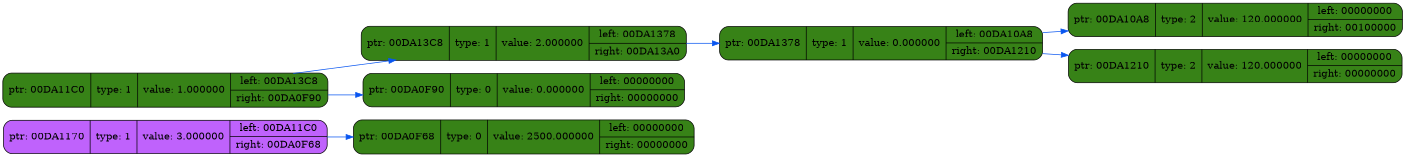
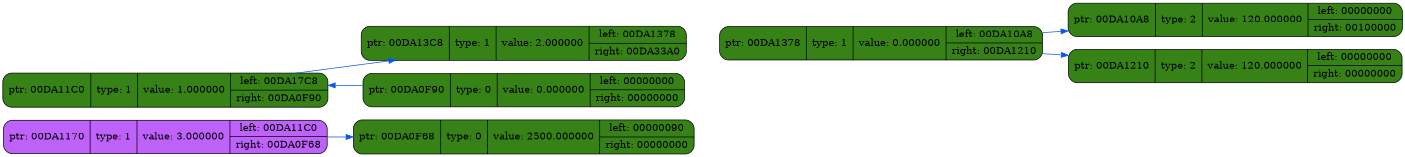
(699, 43) -> none
(638, 51) -> (638, 51)
(279, 81) -> (279, 81)
(342, 95) -> (349, 85)
(647, 128) -> (647, 128)
